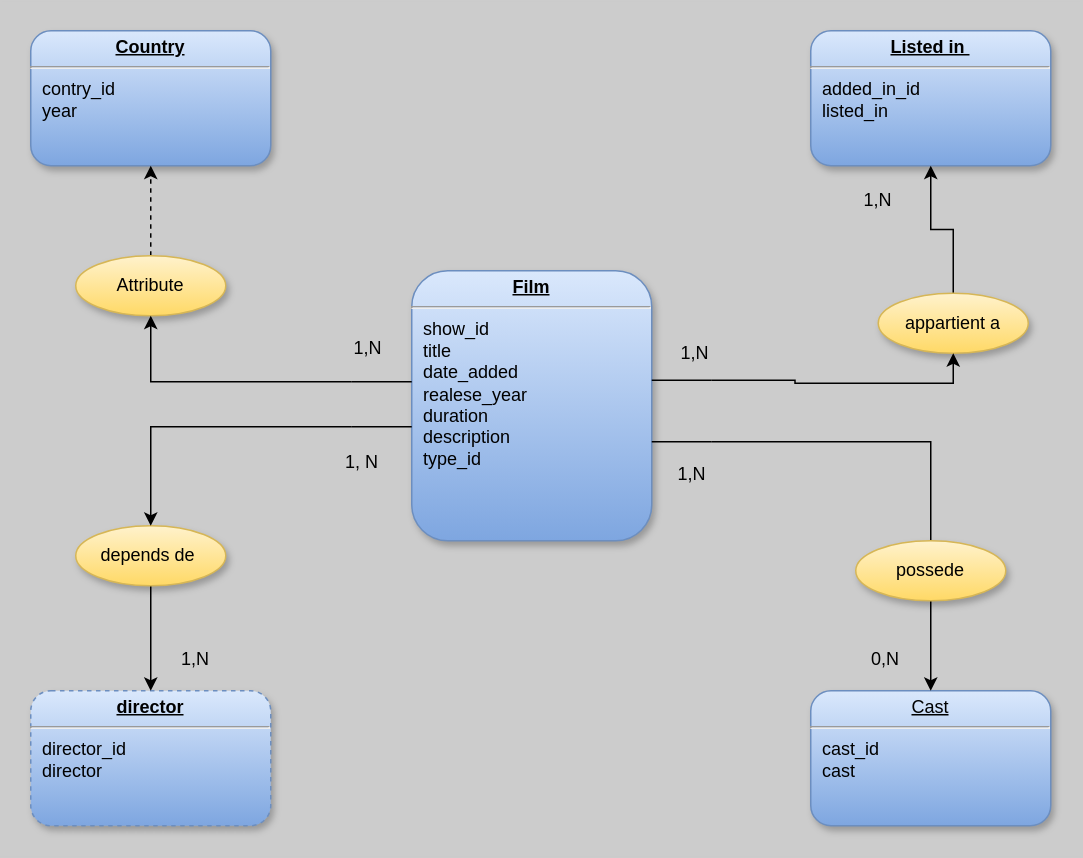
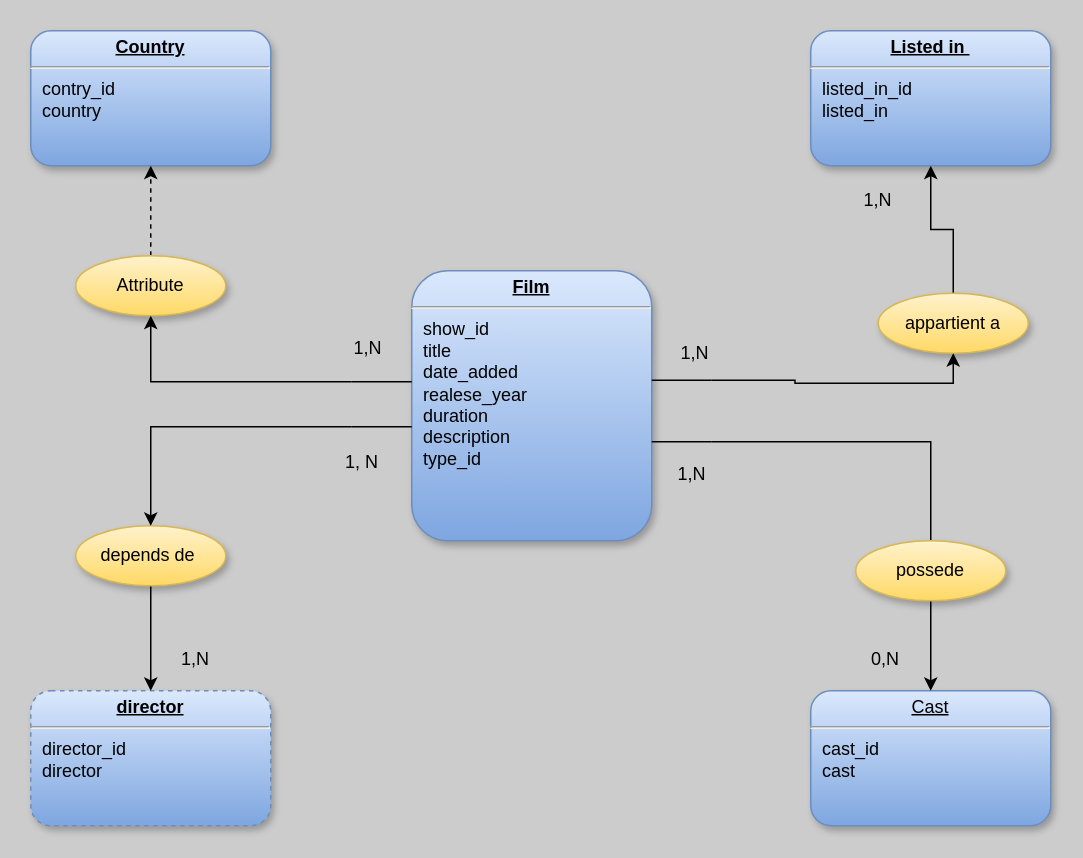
(74, 63) -> (74, 63)
(862, 63) -> (862, 63)
